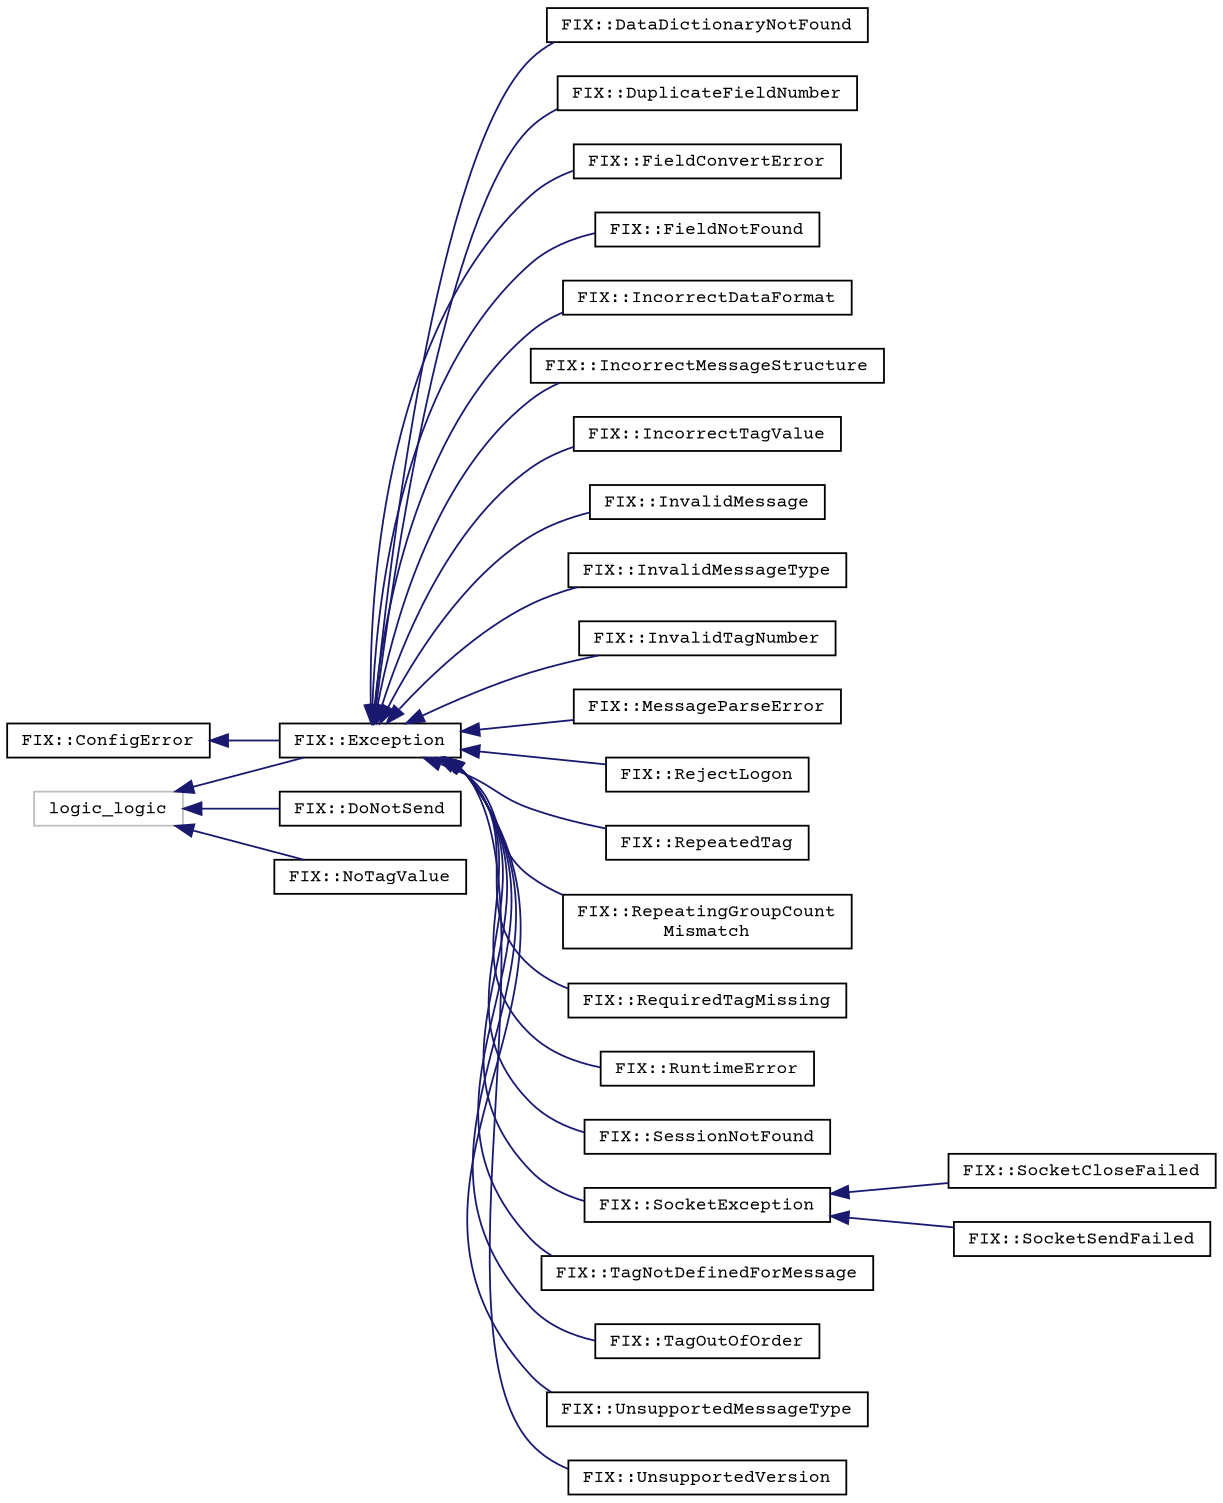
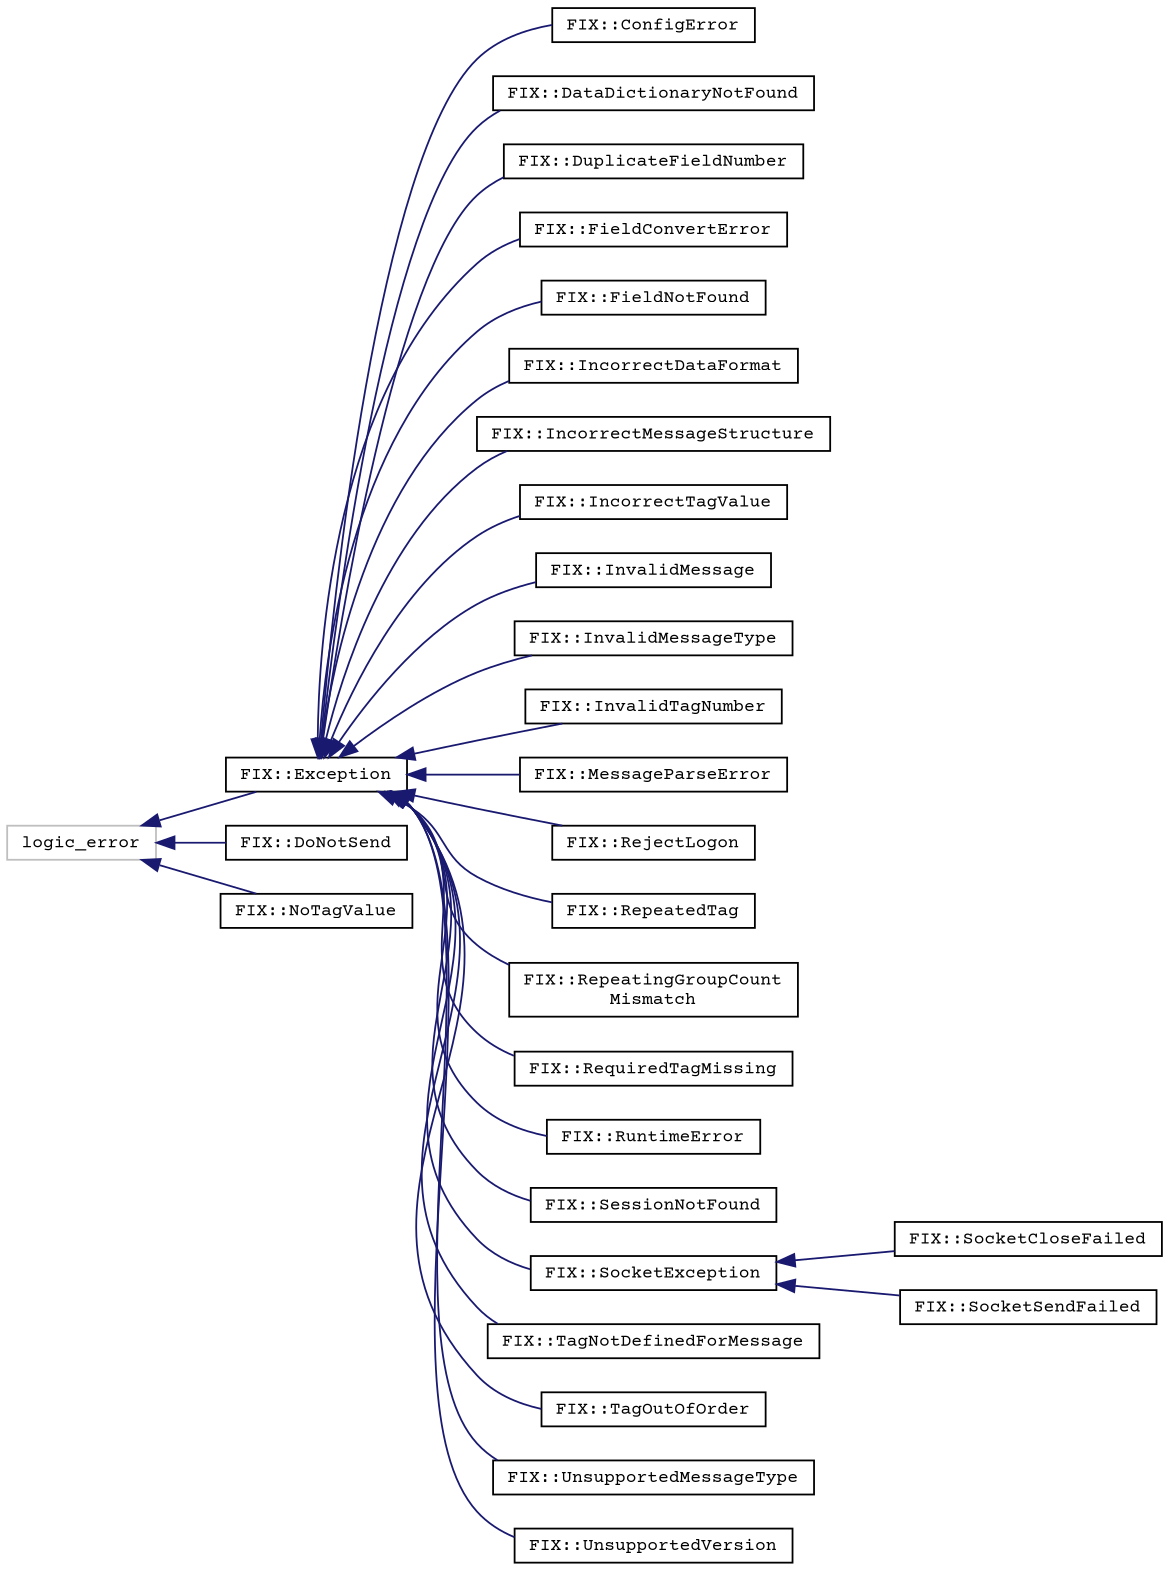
(254, 741) -> (374, 349)
(108, 809) -> (82, 843)
